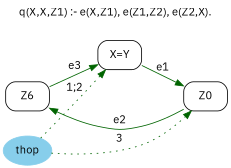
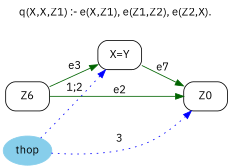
(163, 68) -> (163, 68)
(71, 107) -> (71, 107)
(121, 129) -> (113, 96)
(123, 150) -> (123, 150)
